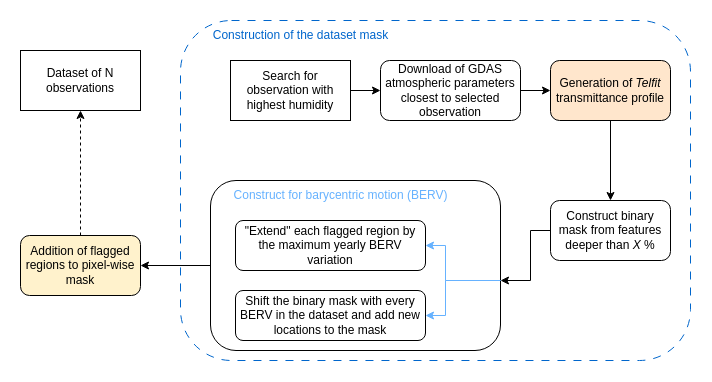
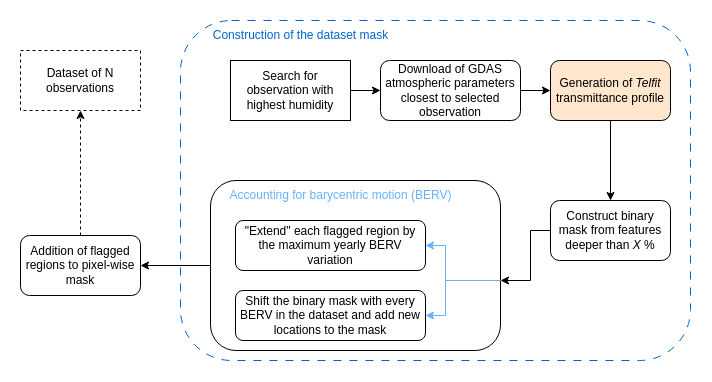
(81, 81) -> (81, 81)
(341, 196) -> (341, 196)
(81, 266) -> (81, 266)
